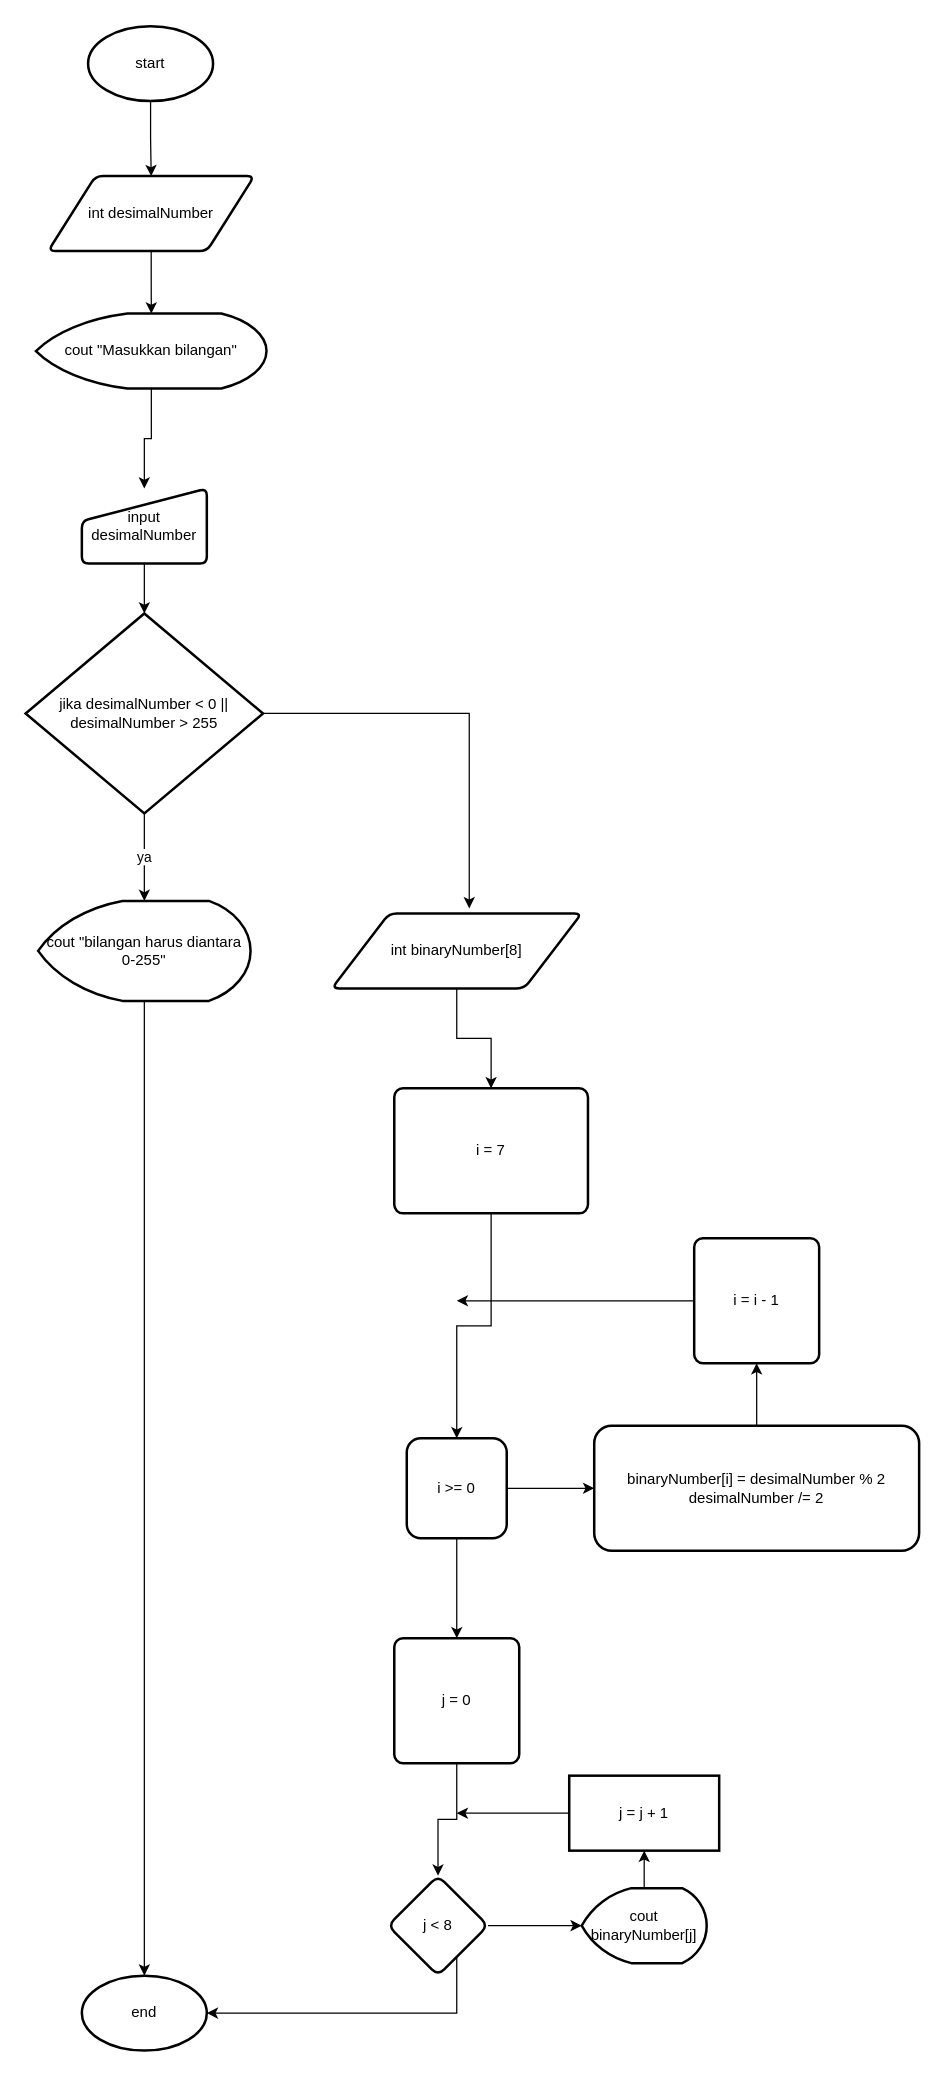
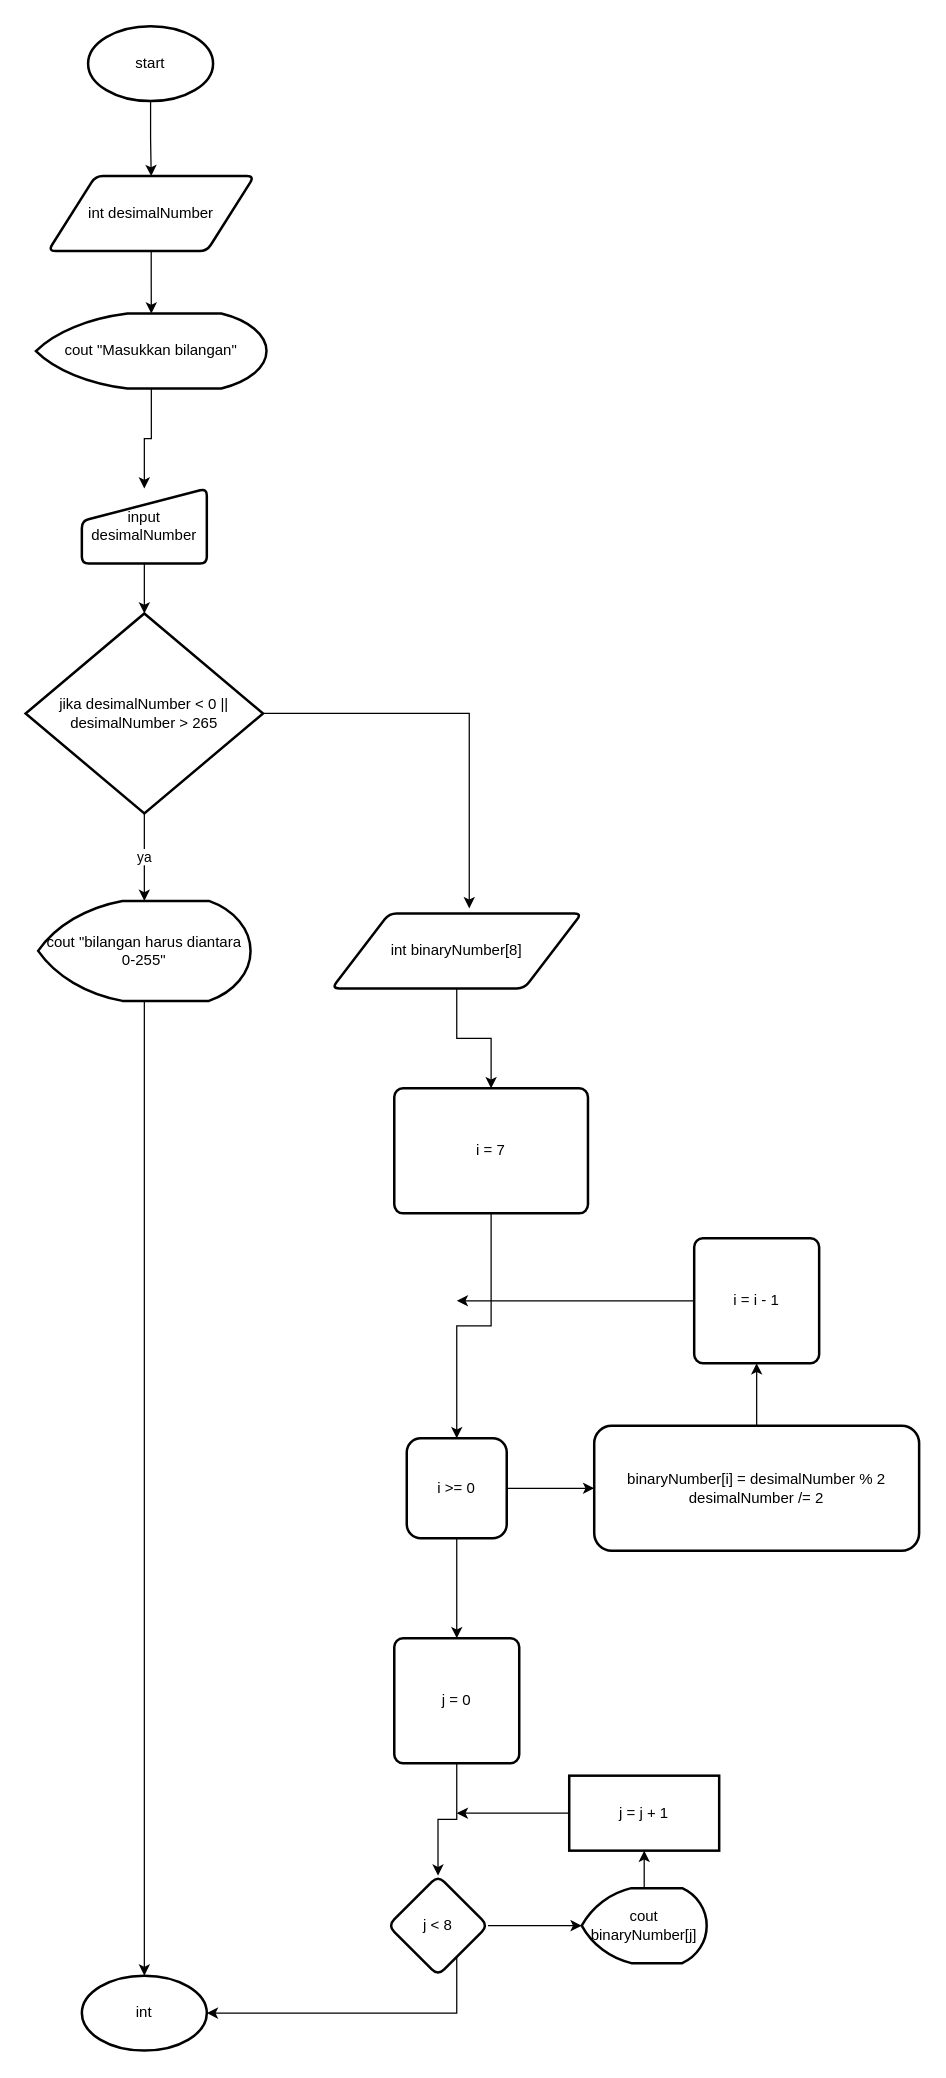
(144, 713) -> (144, 713)
(144, 2013) -> (144, 2013)
